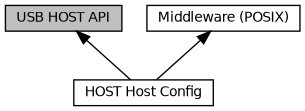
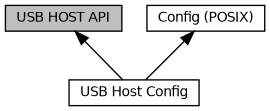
(223, 18) -> (206, 18)
(144, 93) -> (134, 93)
